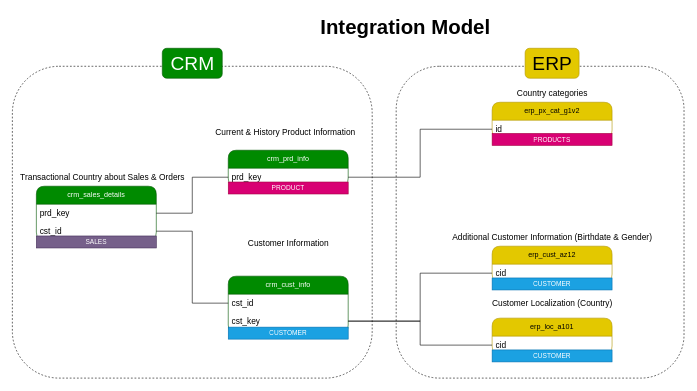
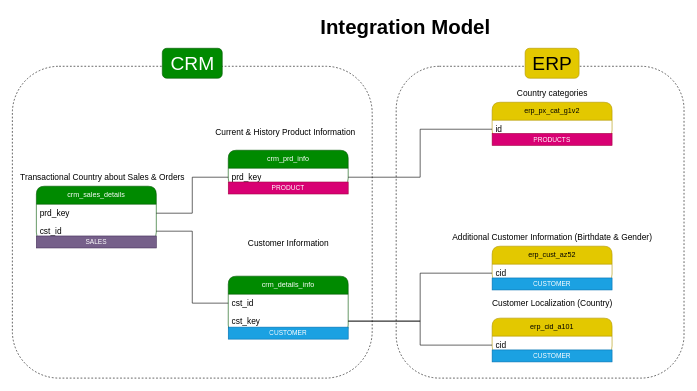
(552, 255) -> (552, 255)
(288, 285) -> (288, 285)
(552, 327) -> (552, 327)
